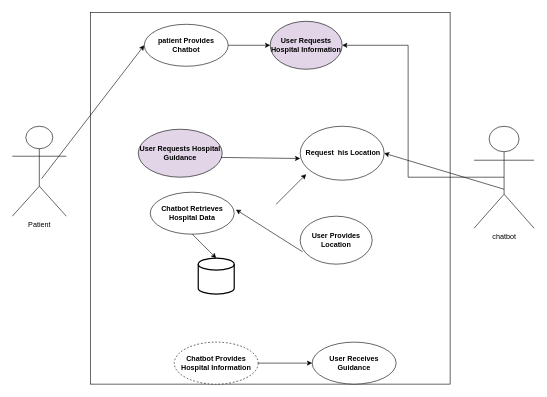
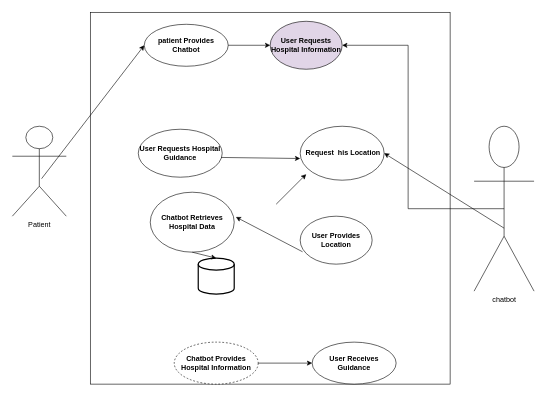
(180, 153) -> (180, 153)
(504, 177) -> (504, 209)
(192, 213) -> (192, 222)
